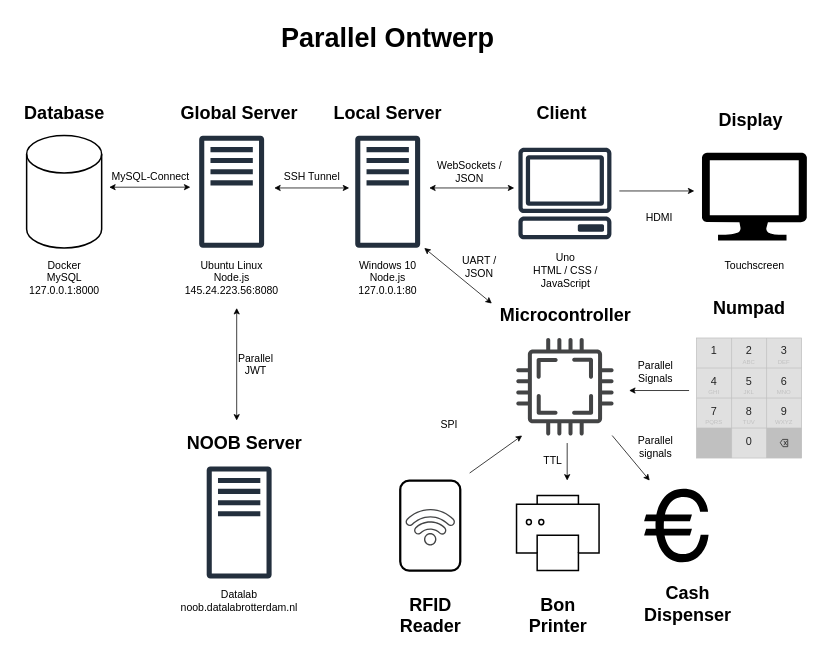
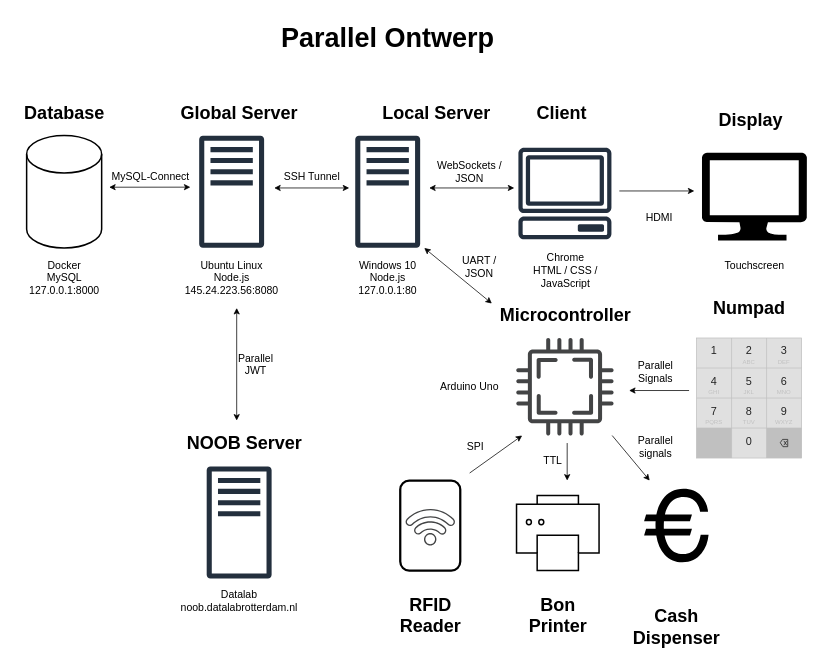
(388, 113) -> (436, 113)
(566, 270) -> (566, 270)
none -> (469, 387)
(449, 424) -> (475, 447)
(687, 604) -> (676, 627)
